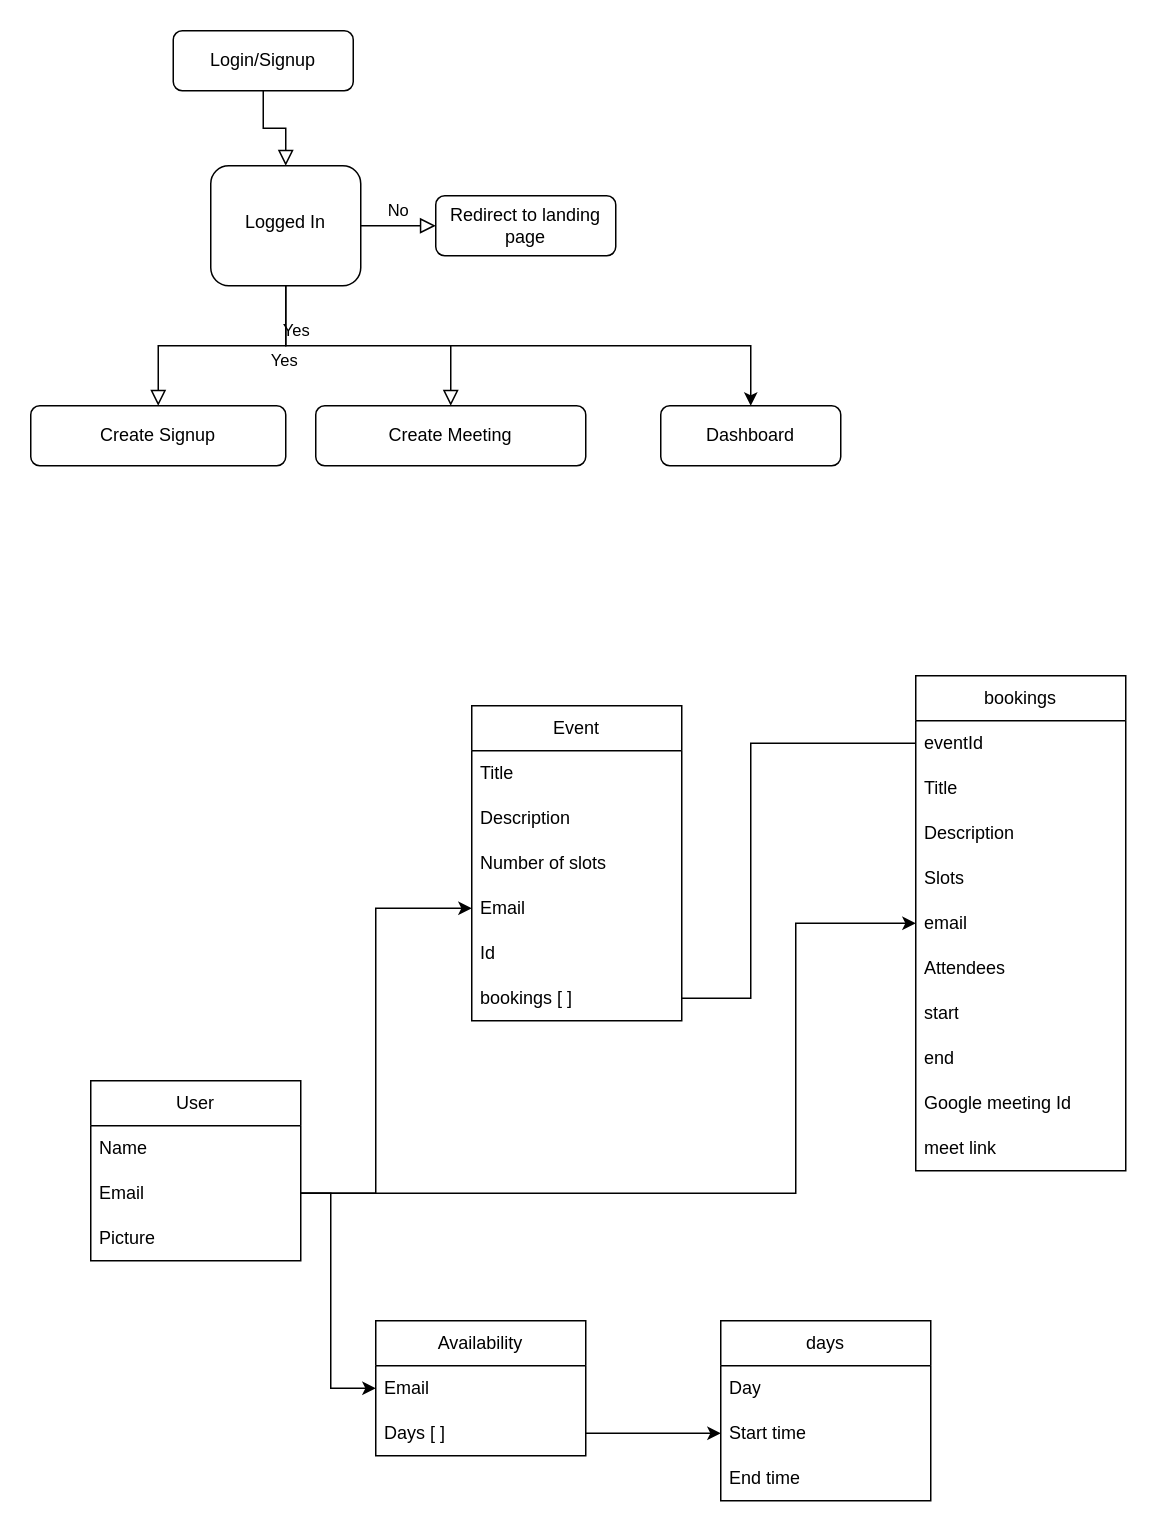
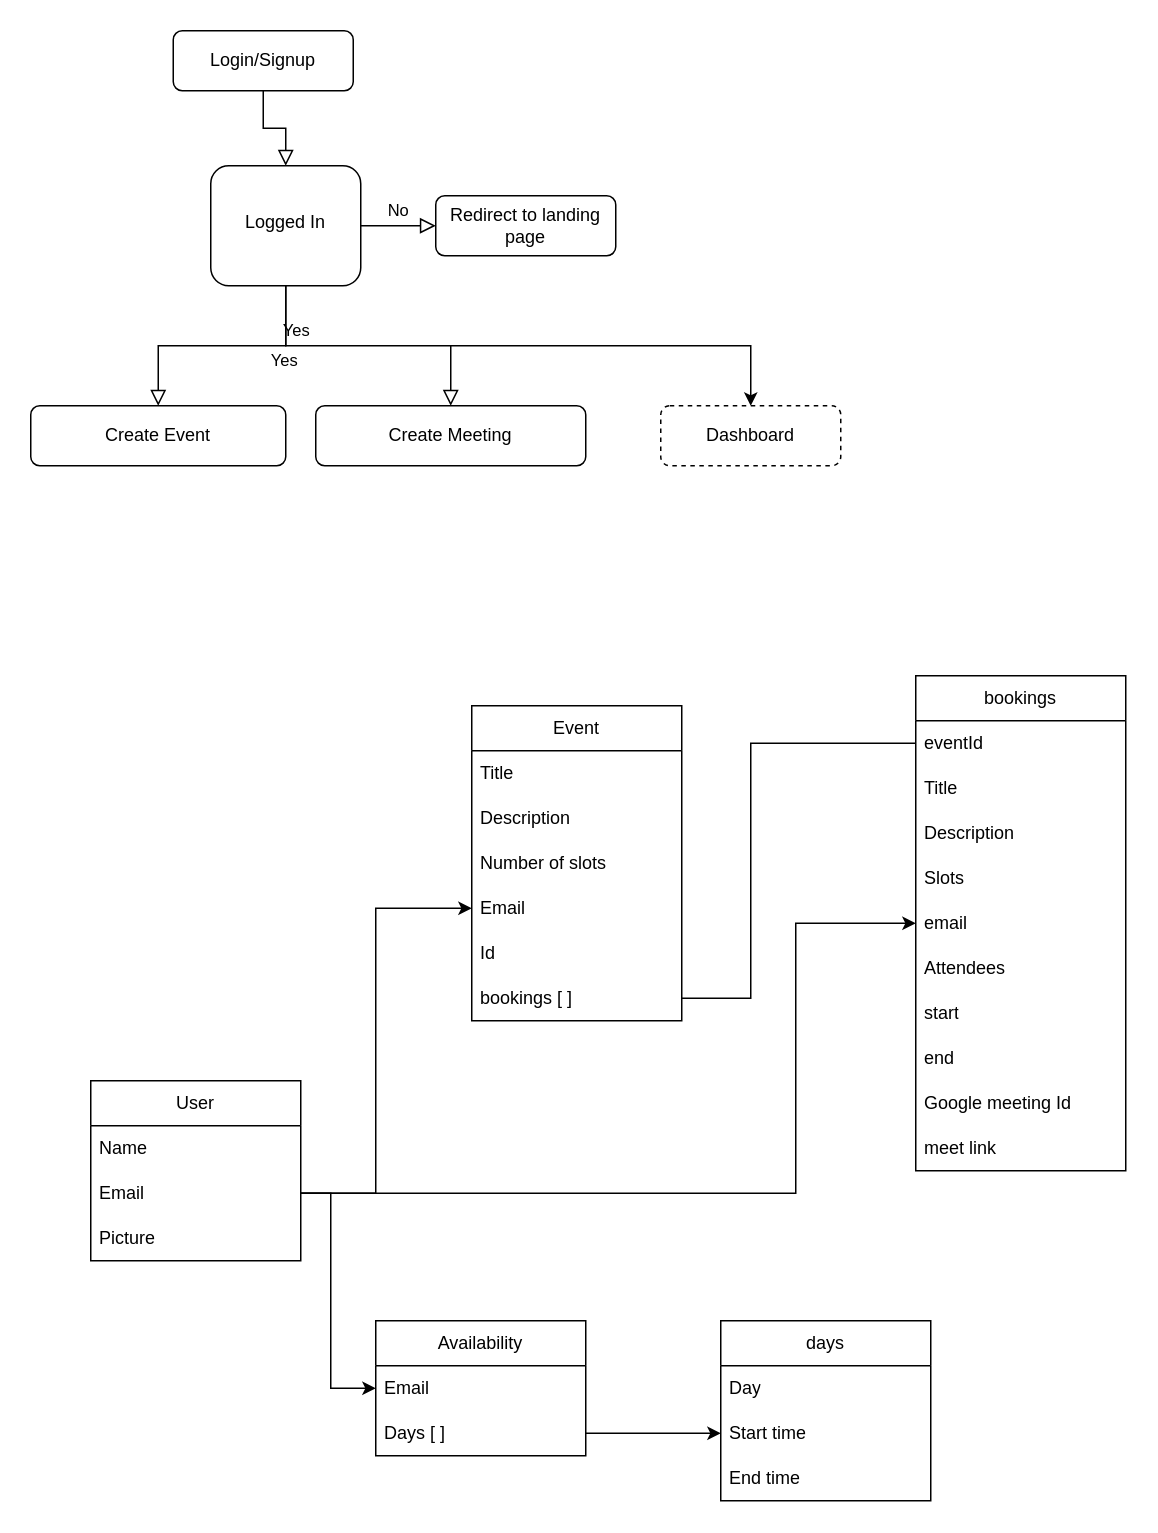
(158, 436) -> (158, 436)
(751, 436) -> (751, 436)
